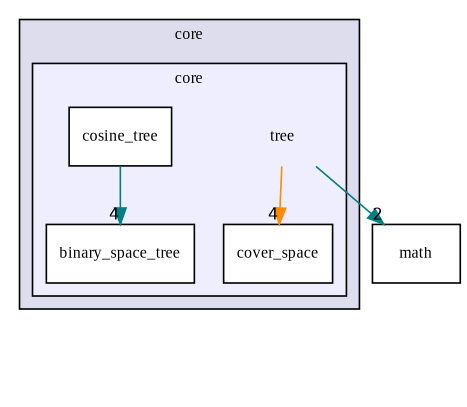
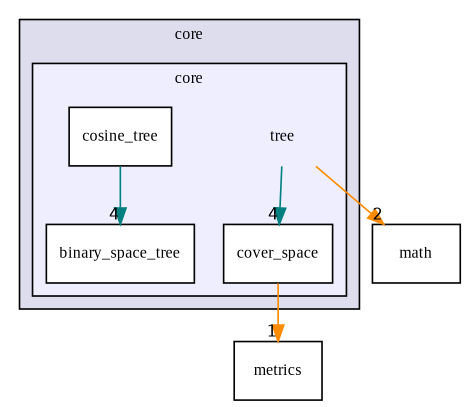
(337, 184) -> (337, 184)
(281, 187) -> (281, 187)
none -> (278, 371)
